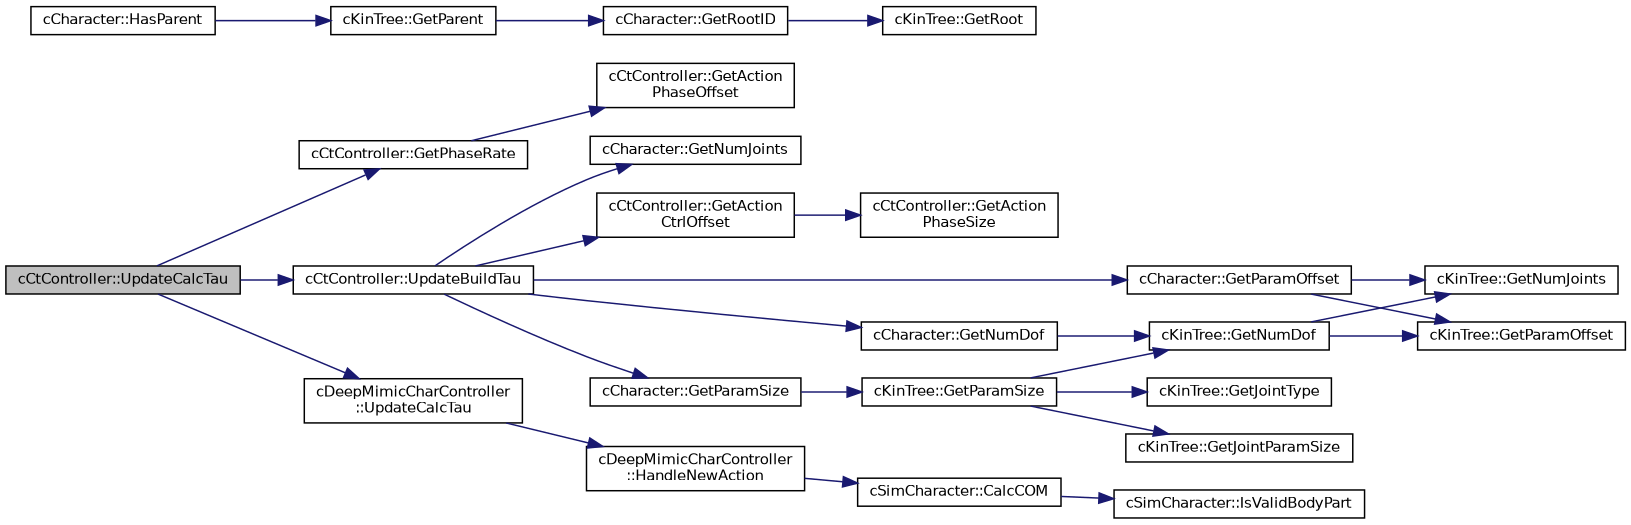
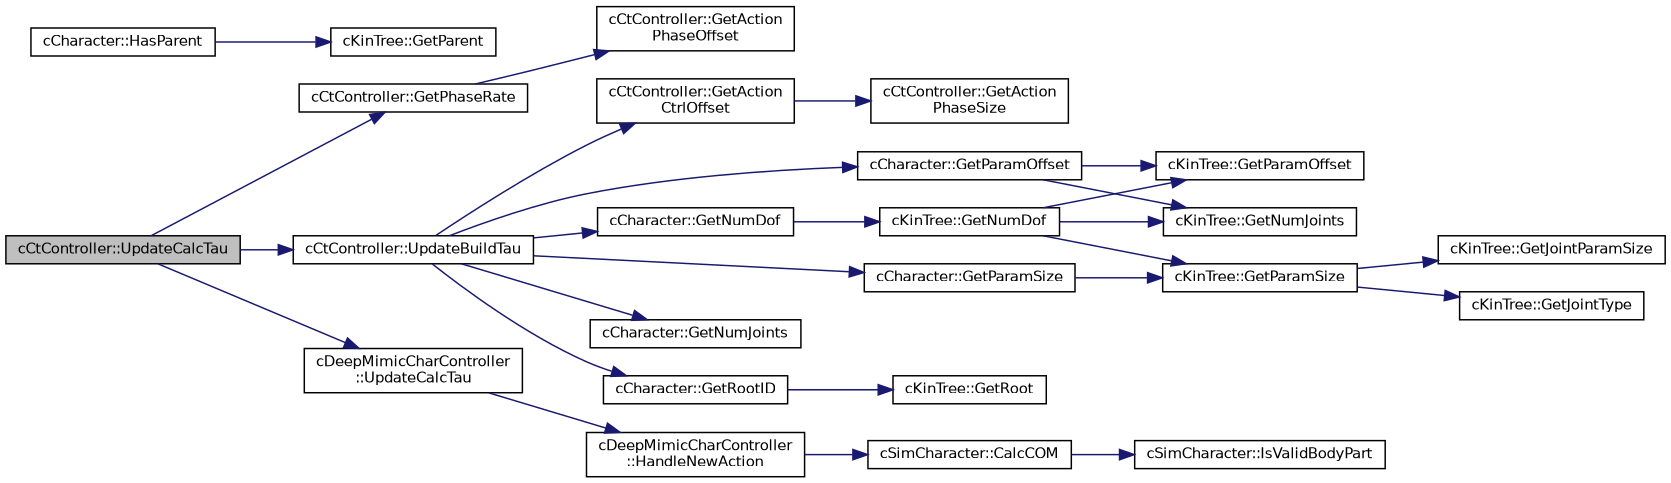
(542, 21) -> (518, 325)
(1092, 365) -> (1107, 248)
